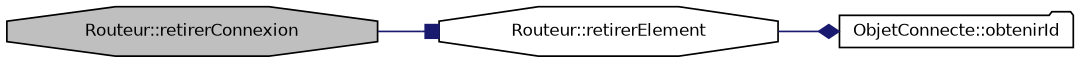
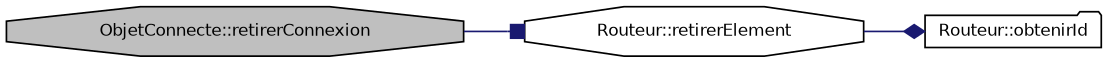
(192, 31) -> (235, 31)
(956, 31) -> (1013, 31)
